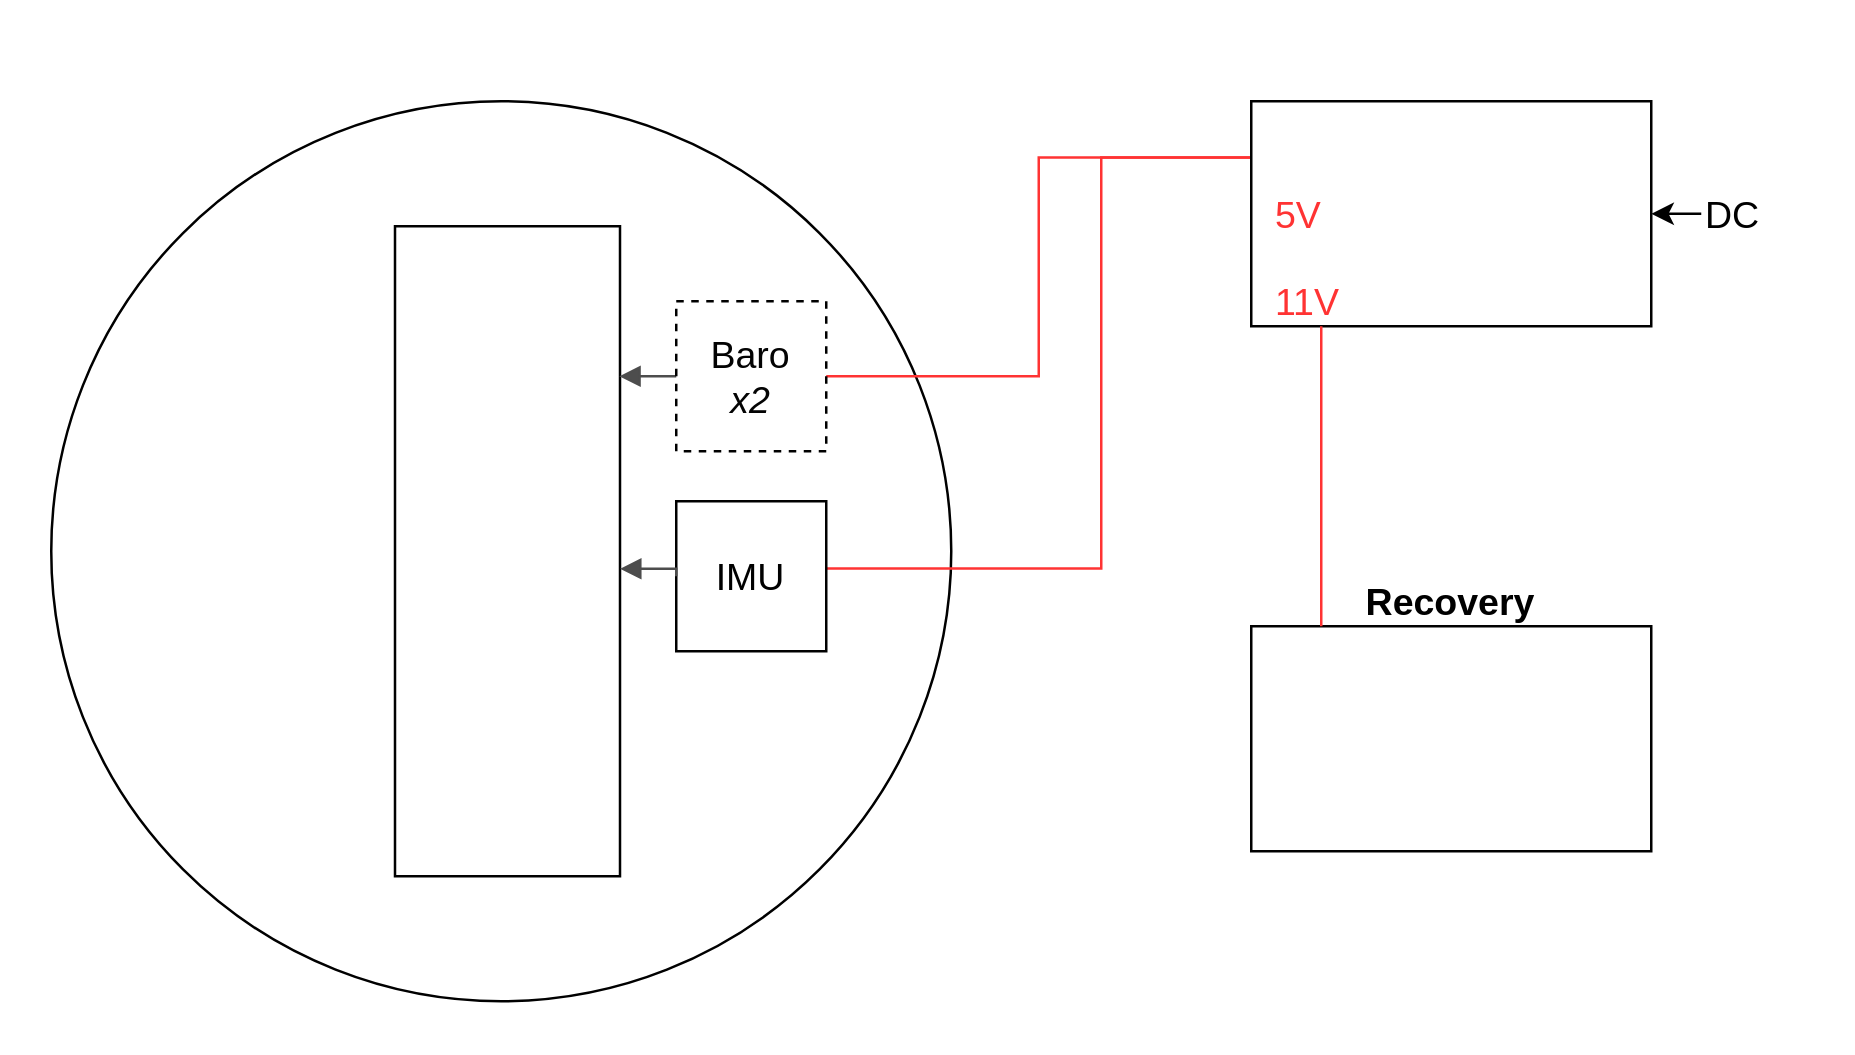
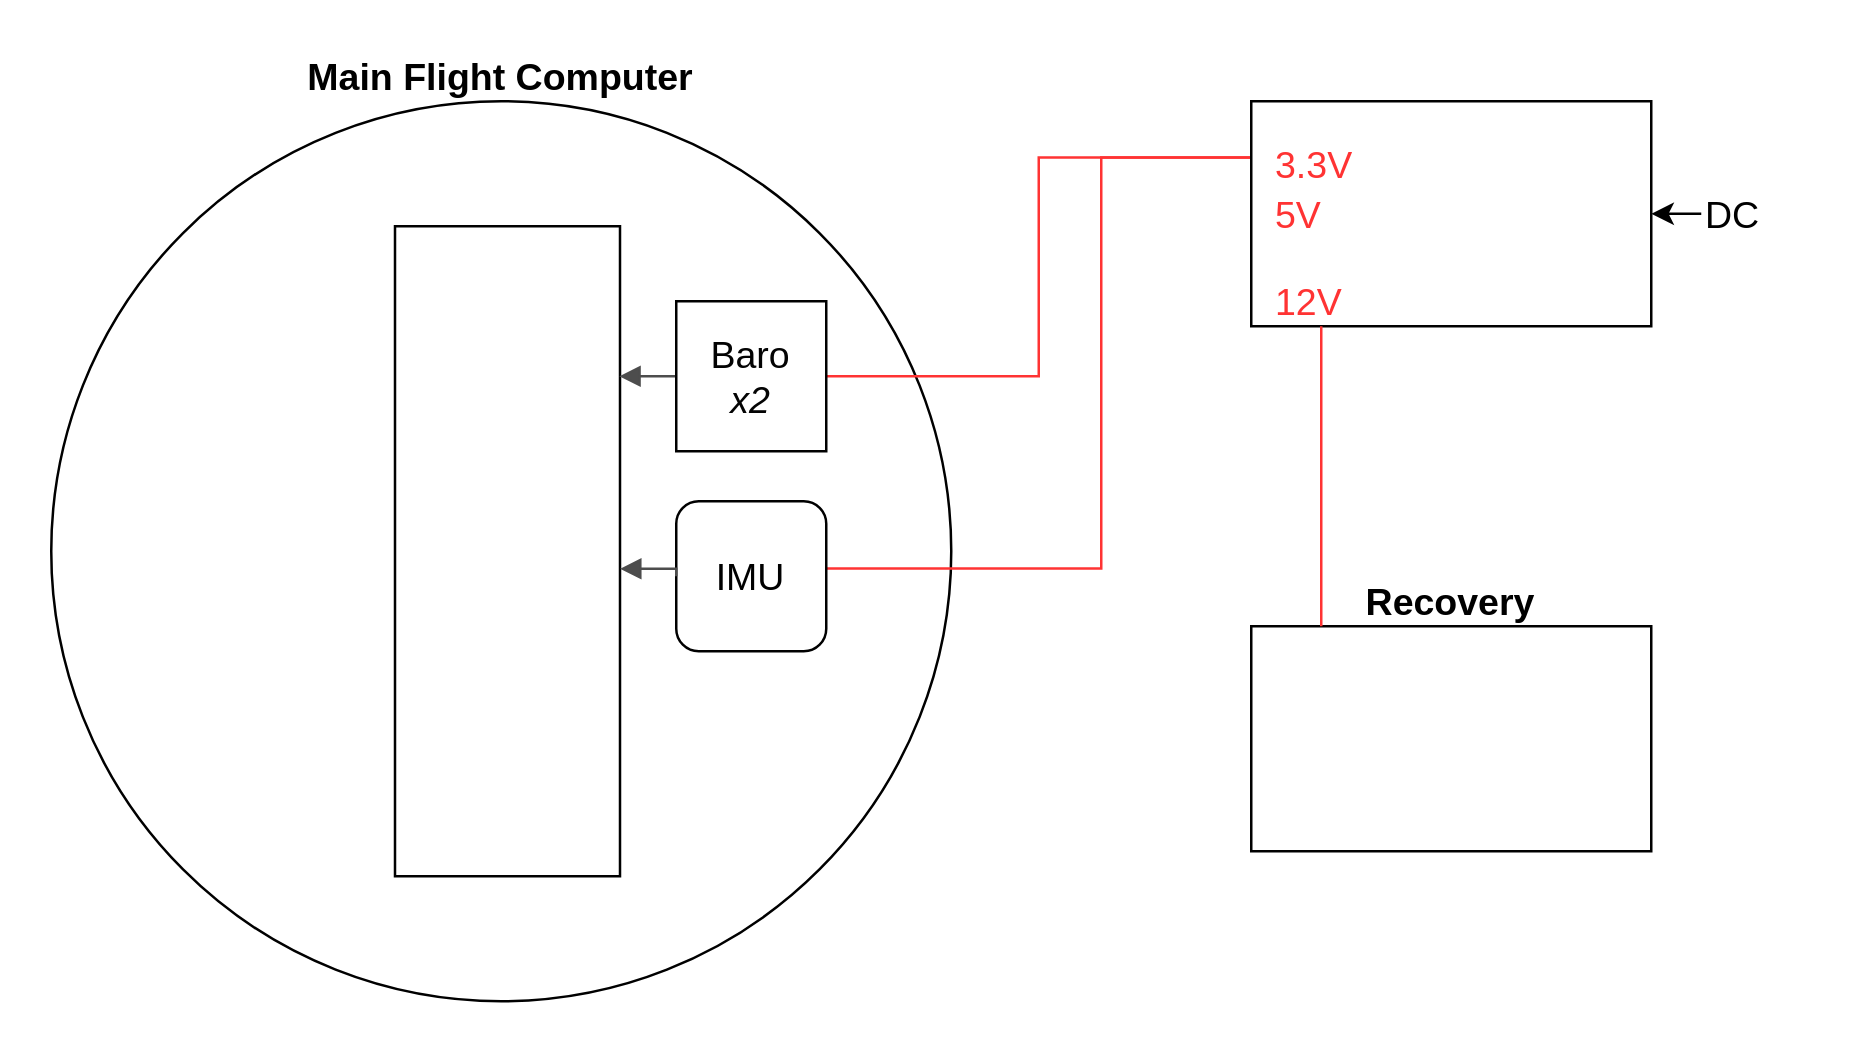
none -> (501, 76)
none -> (1321, 164)
(1308, 301) -> (1308, 301)
(751, 376) -> (751, 376)
(751, 576) -> (751, 576)
